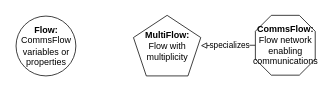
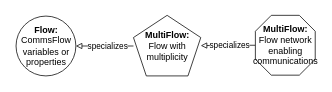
(286, 45) -> (286, 45)
none -> (106, 46)
